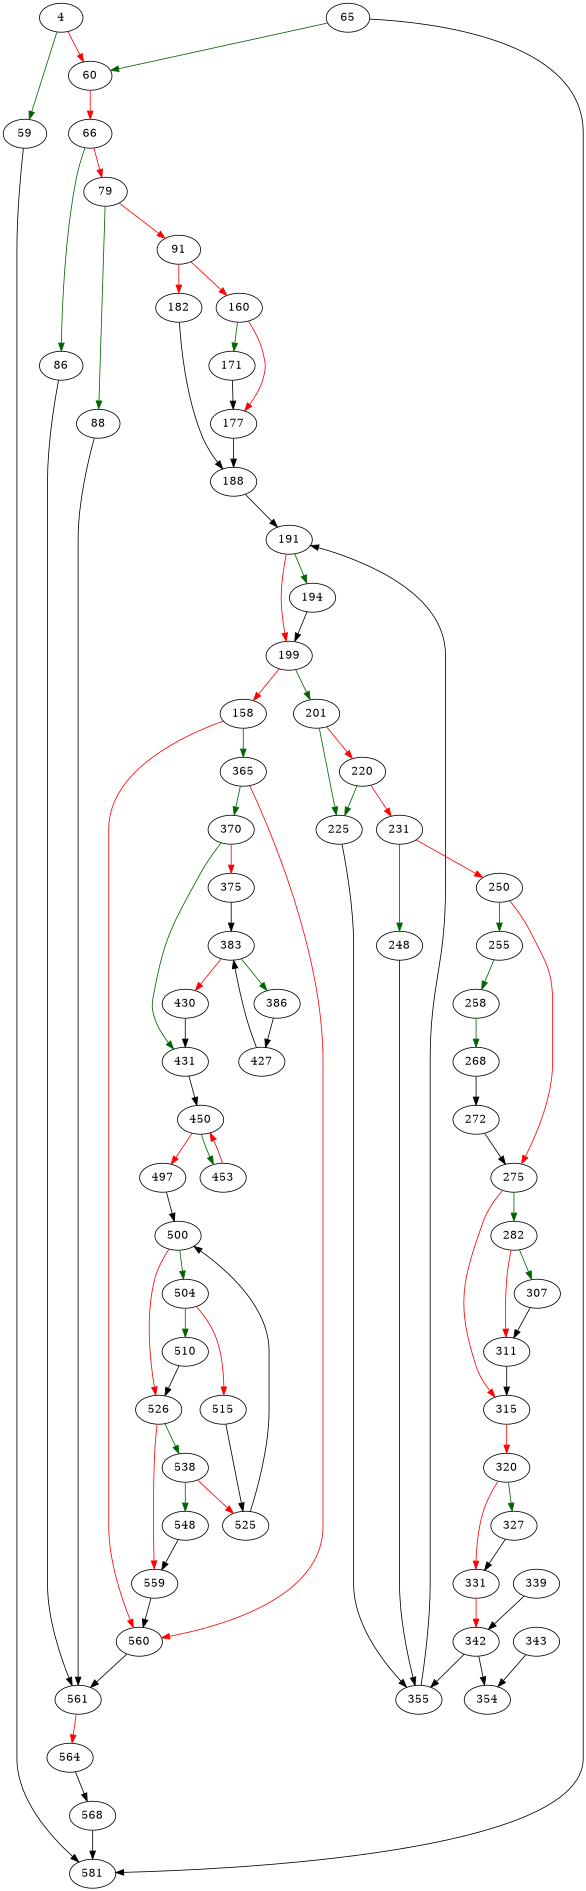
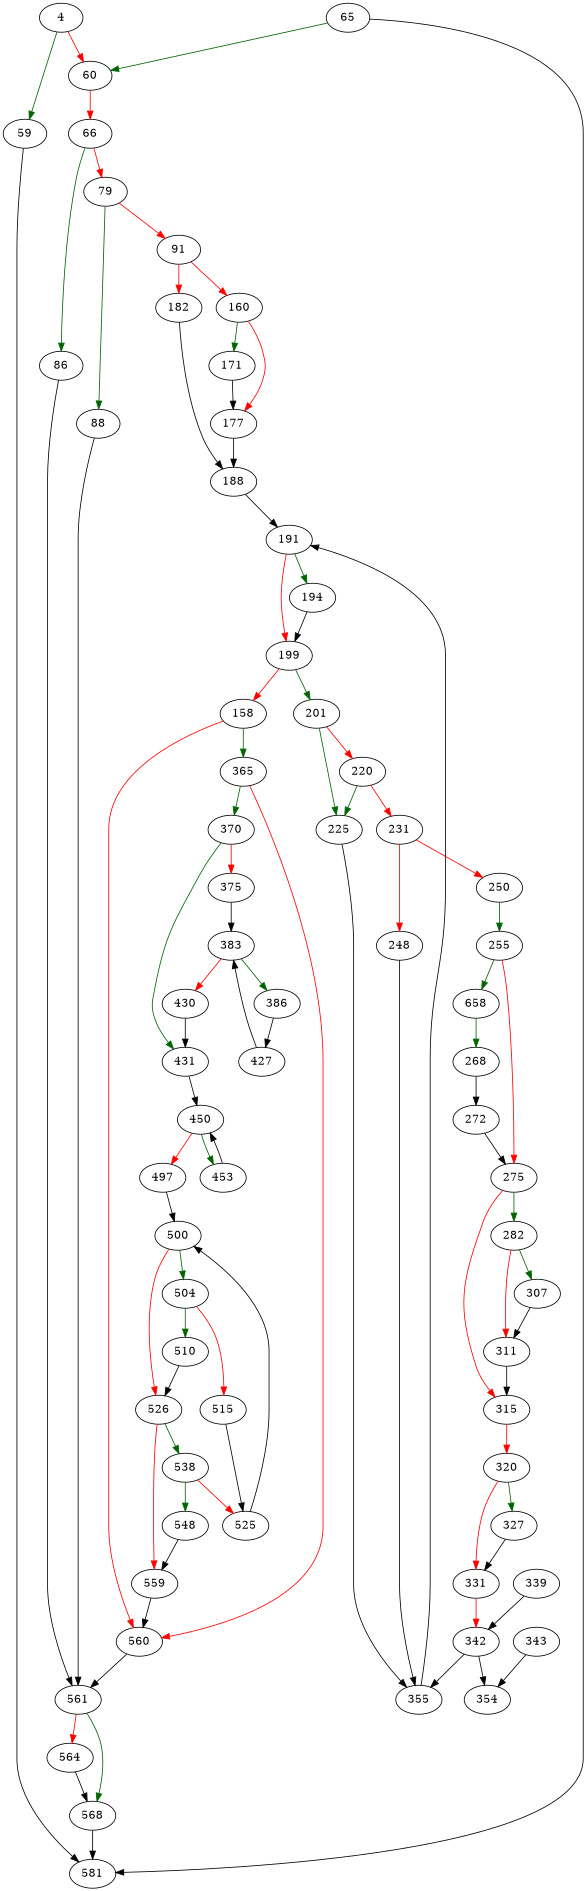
(400, 884) -> (400, 884)
(476, 1004) -> (476, 1004)
(553, 1026) -> (512, 1057)
(218, 1151) -> (218, 1151)
none -> (102, 1752)
